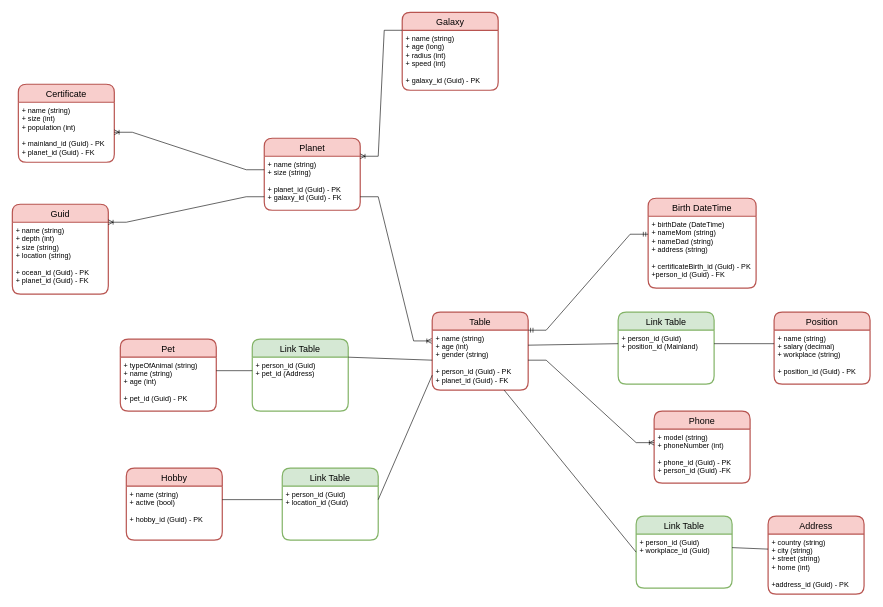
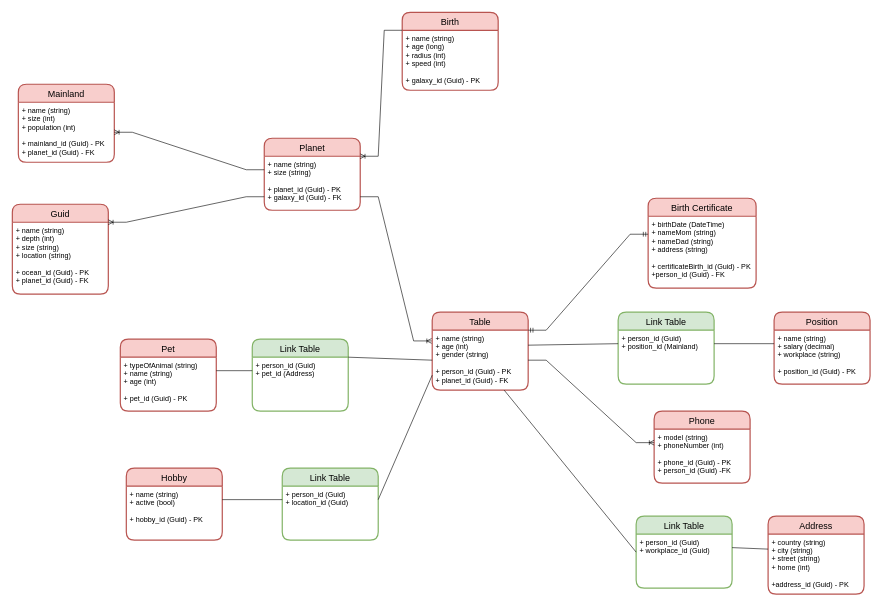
(450, 22) -> (450, 22)
(66, 94) -> (66, 94)
(702, 208) -> (702, 208)
